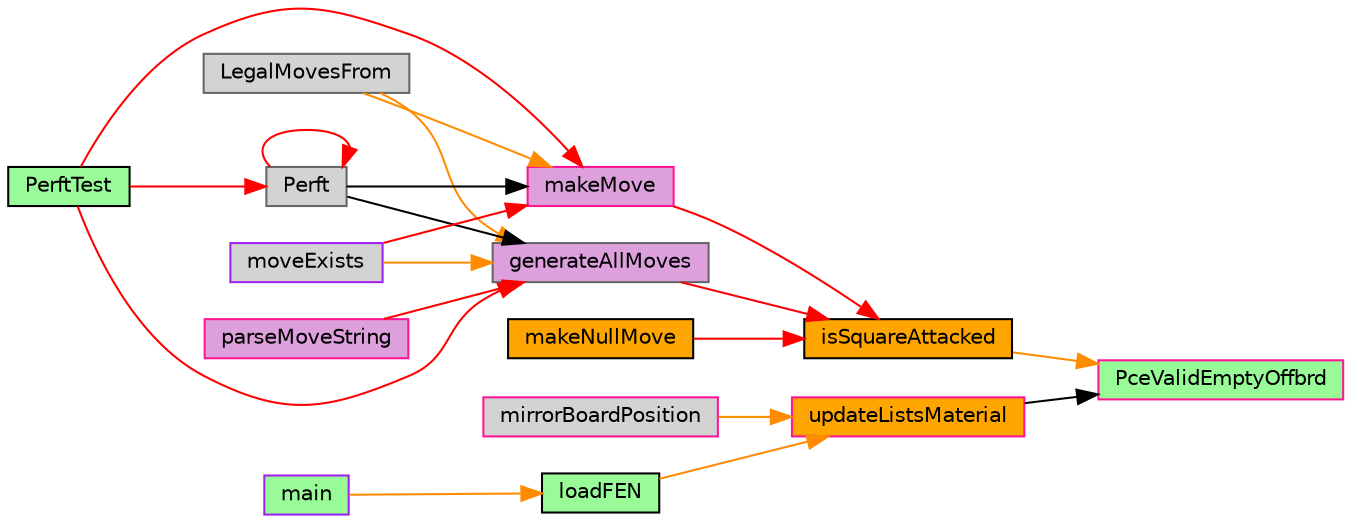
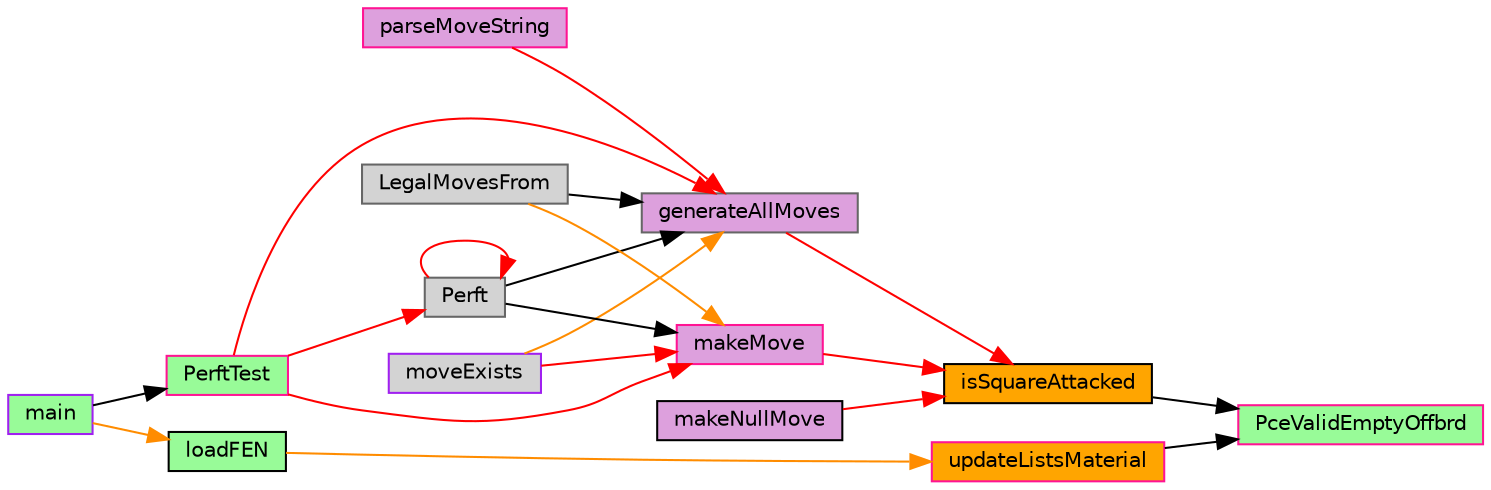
(443, 160) -> (595, 197)
(69, 187) -> (227, 375)
(601, 339) -> (750, 421)
(1045, 357) -> (1185, 402)
none -> (119, 399)
(601, 417) -> none
